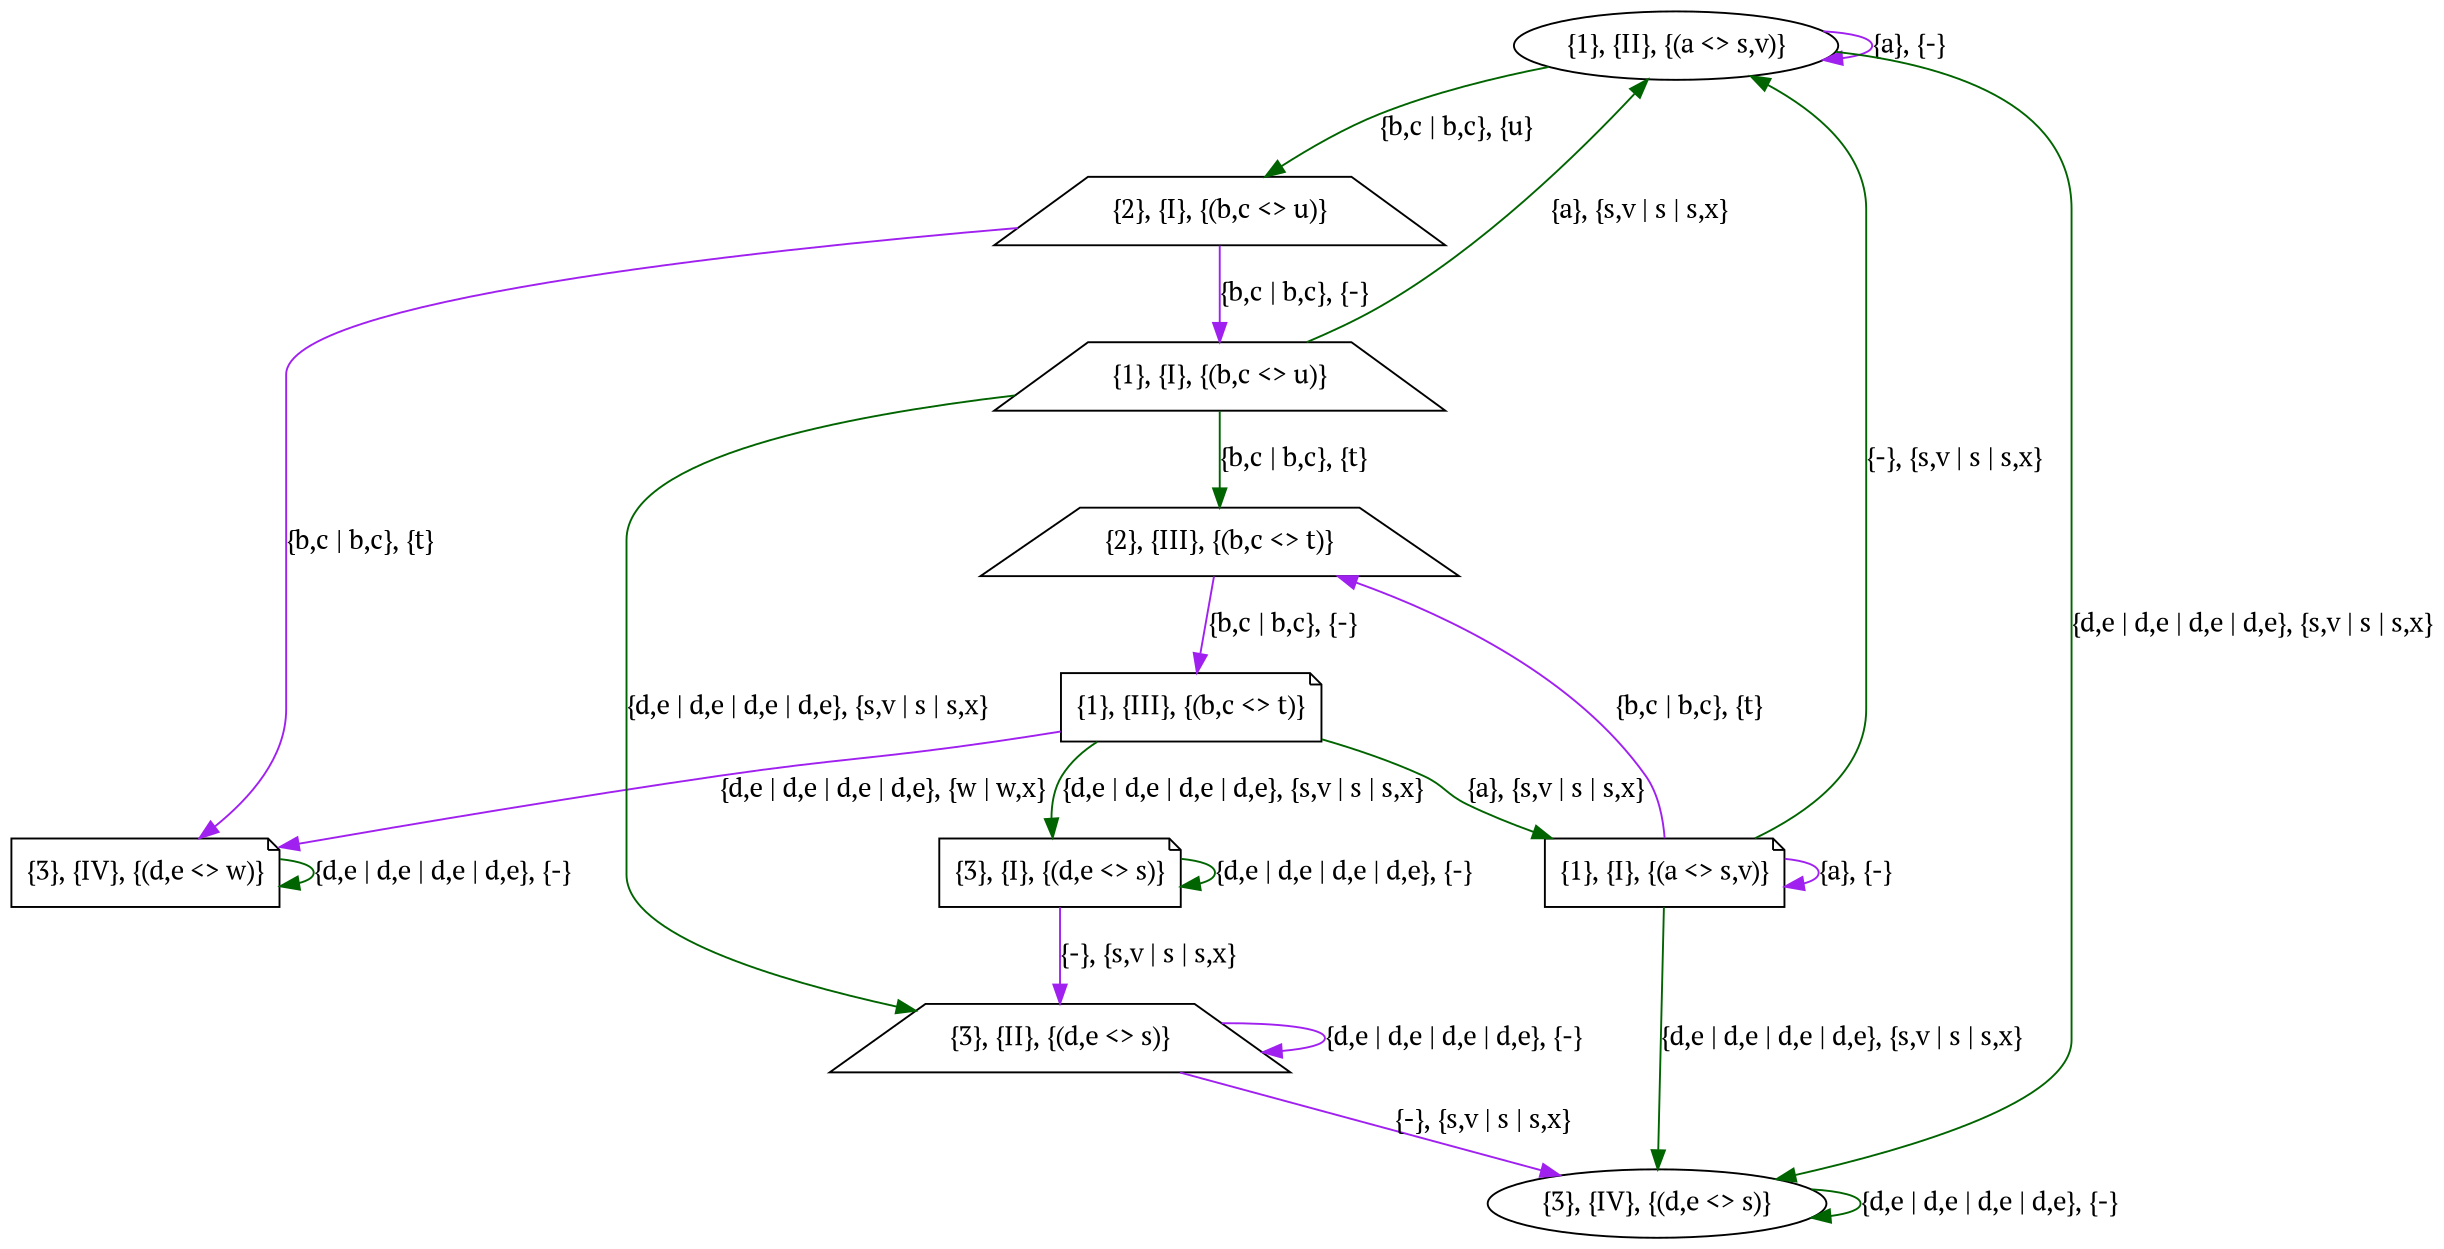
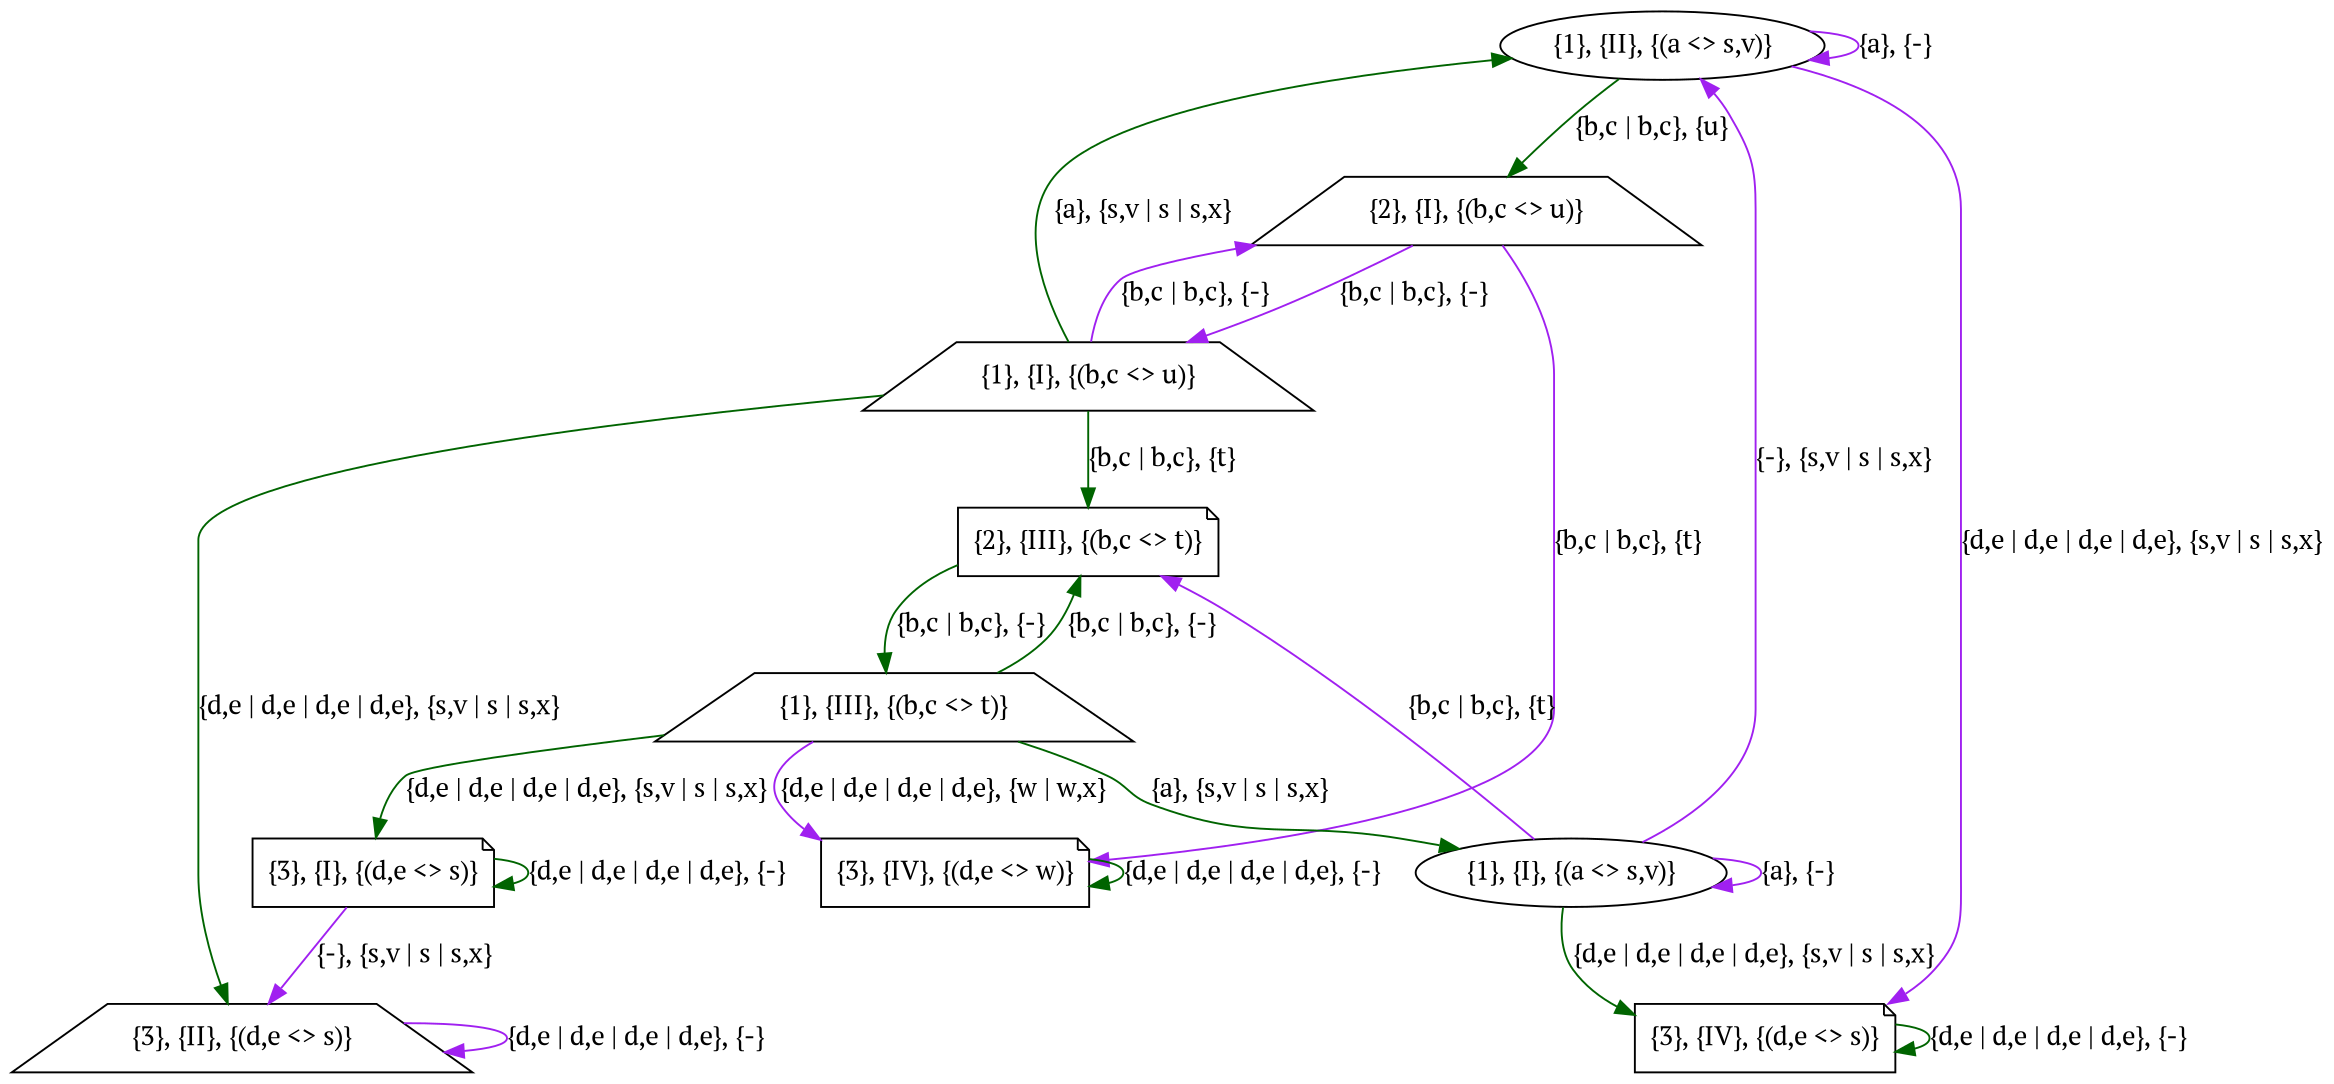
none -> (1143, 270)
(1866, 466) -> (1756, 488)
(1220, 542) -> (1088, 542)
(1207, 615) -> (907, 598)
(2072, 629) -> (1961, 492)
none -> (1044, 641)
(1191, 707) -> (894, 707)
(1665, 873) -> (1571, 873)
(1361, 1121) -> none
(1657, 1204) -> (1765, 1038)
